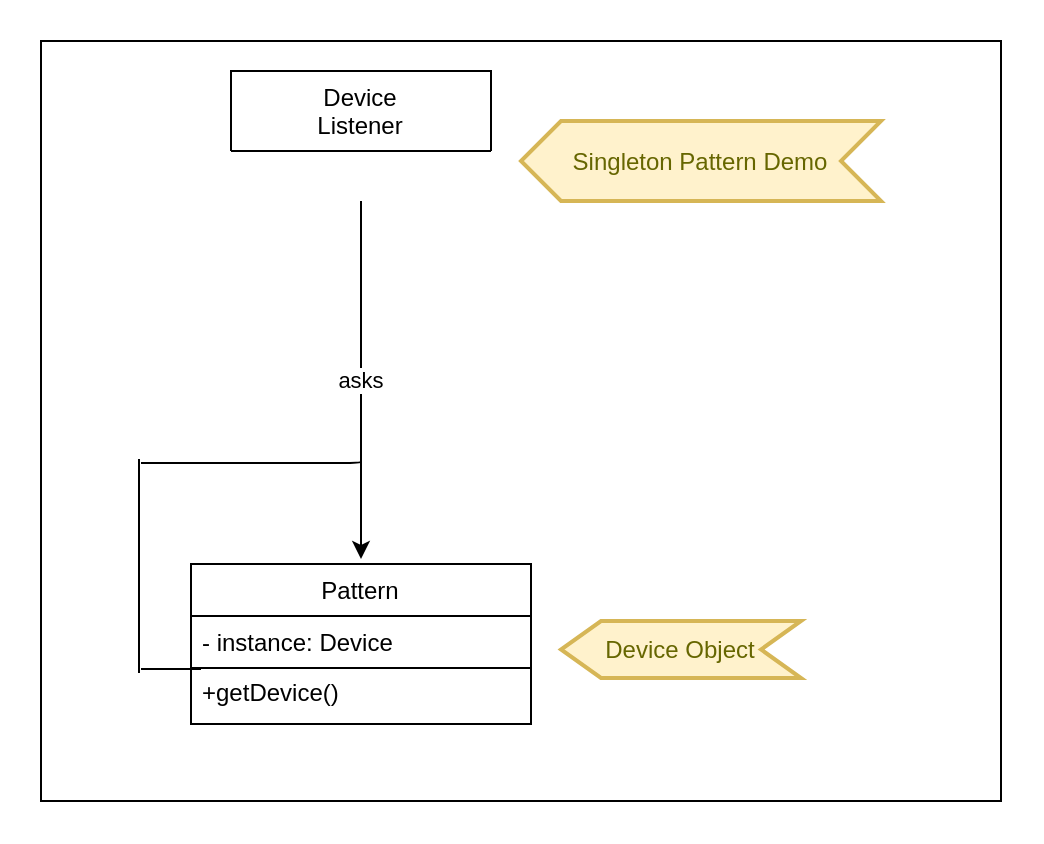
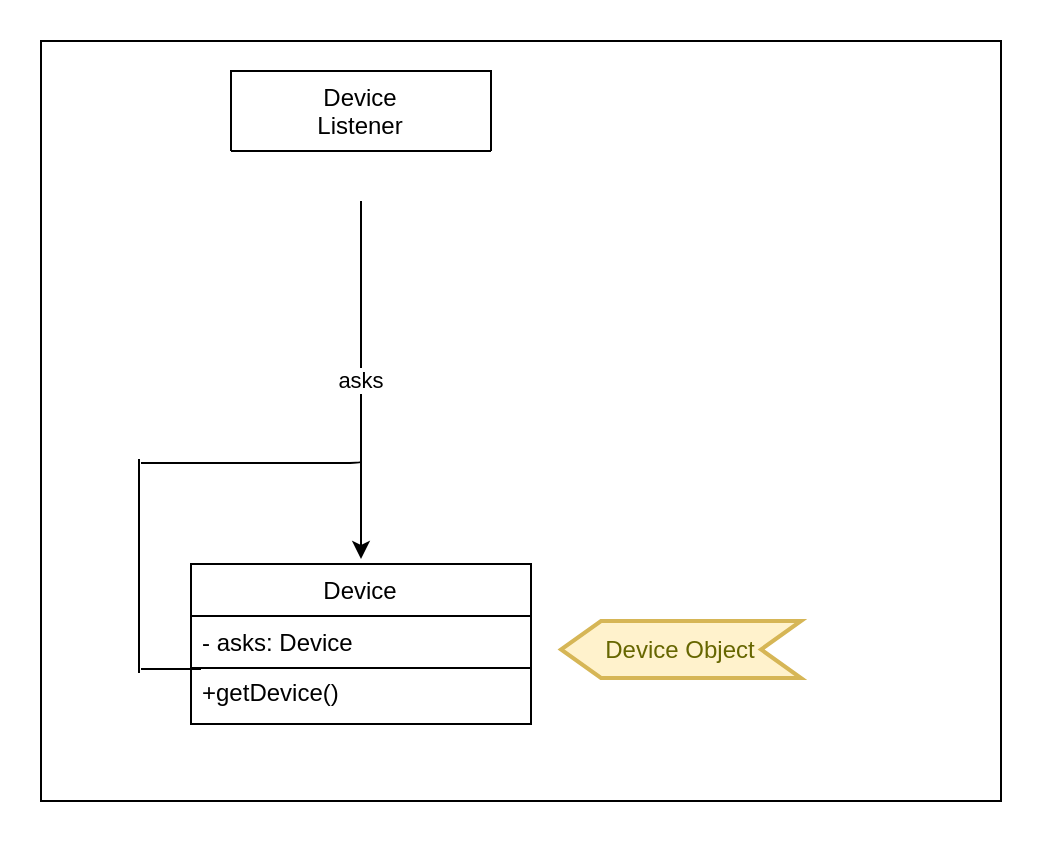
(701, 161) -> none
(360, 591) -> (360, 591)
(307, 643) -> (284, 643)
